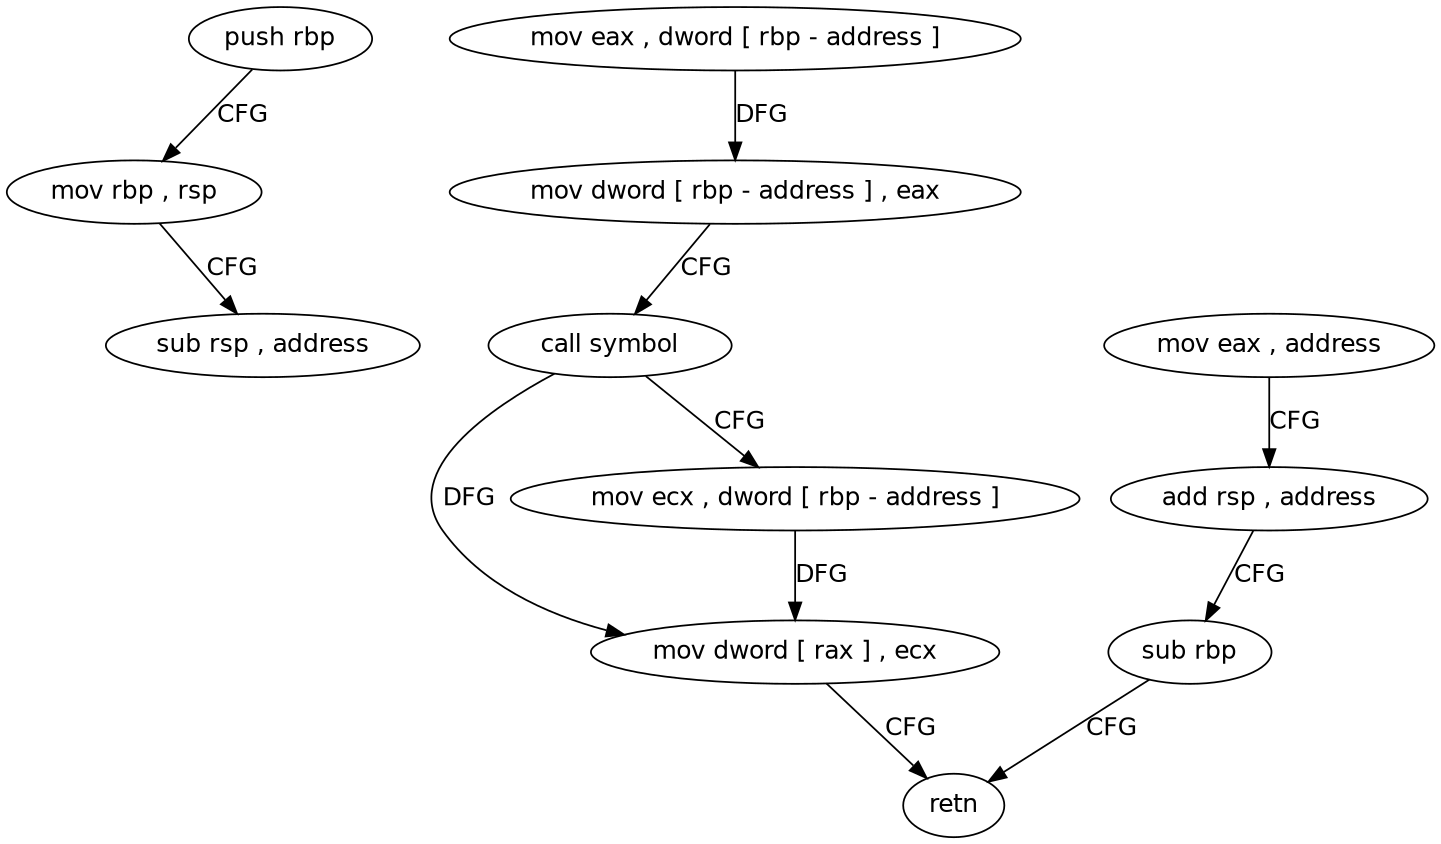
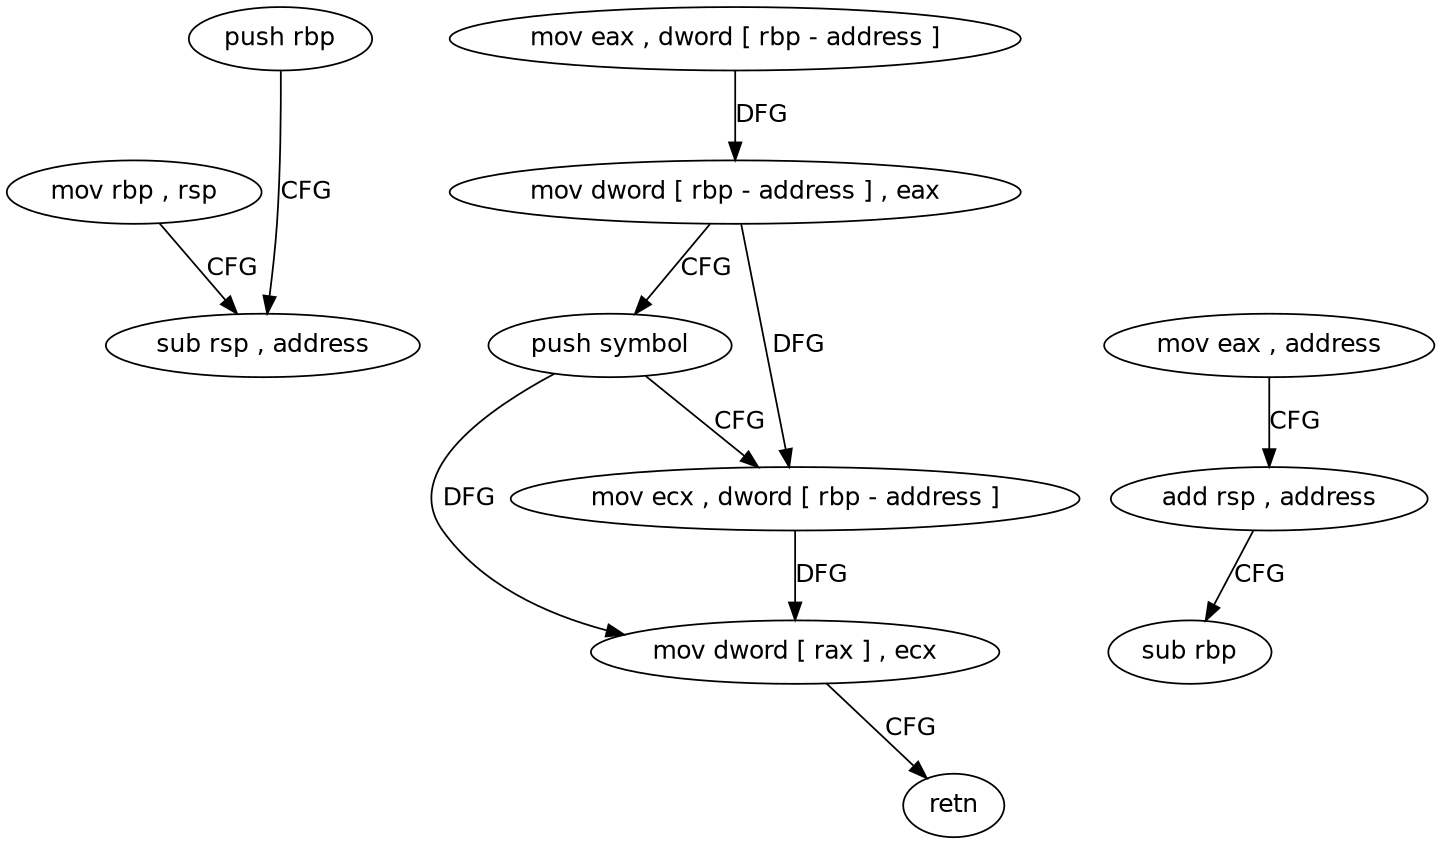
(214, 109) -> (279, 184)
none -> (763, 337)
(610, 345) -> (610, 345)
(1076, 726) -> none
